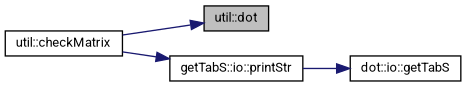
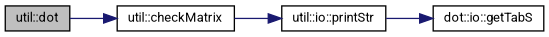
(156, 30) -> (87, 18)
(236, 68) -> (334, 18)
